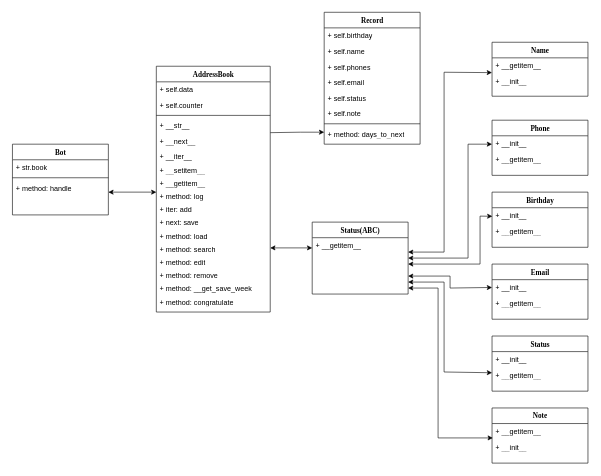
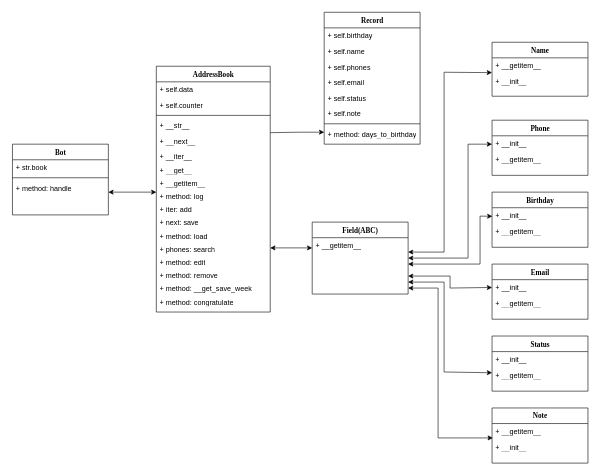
(370, 135) -> (373, 139)
(185, 171) -> (178, 171)
(361, 231) -> (361, 231)
(190, 250) -> (190, 250)
